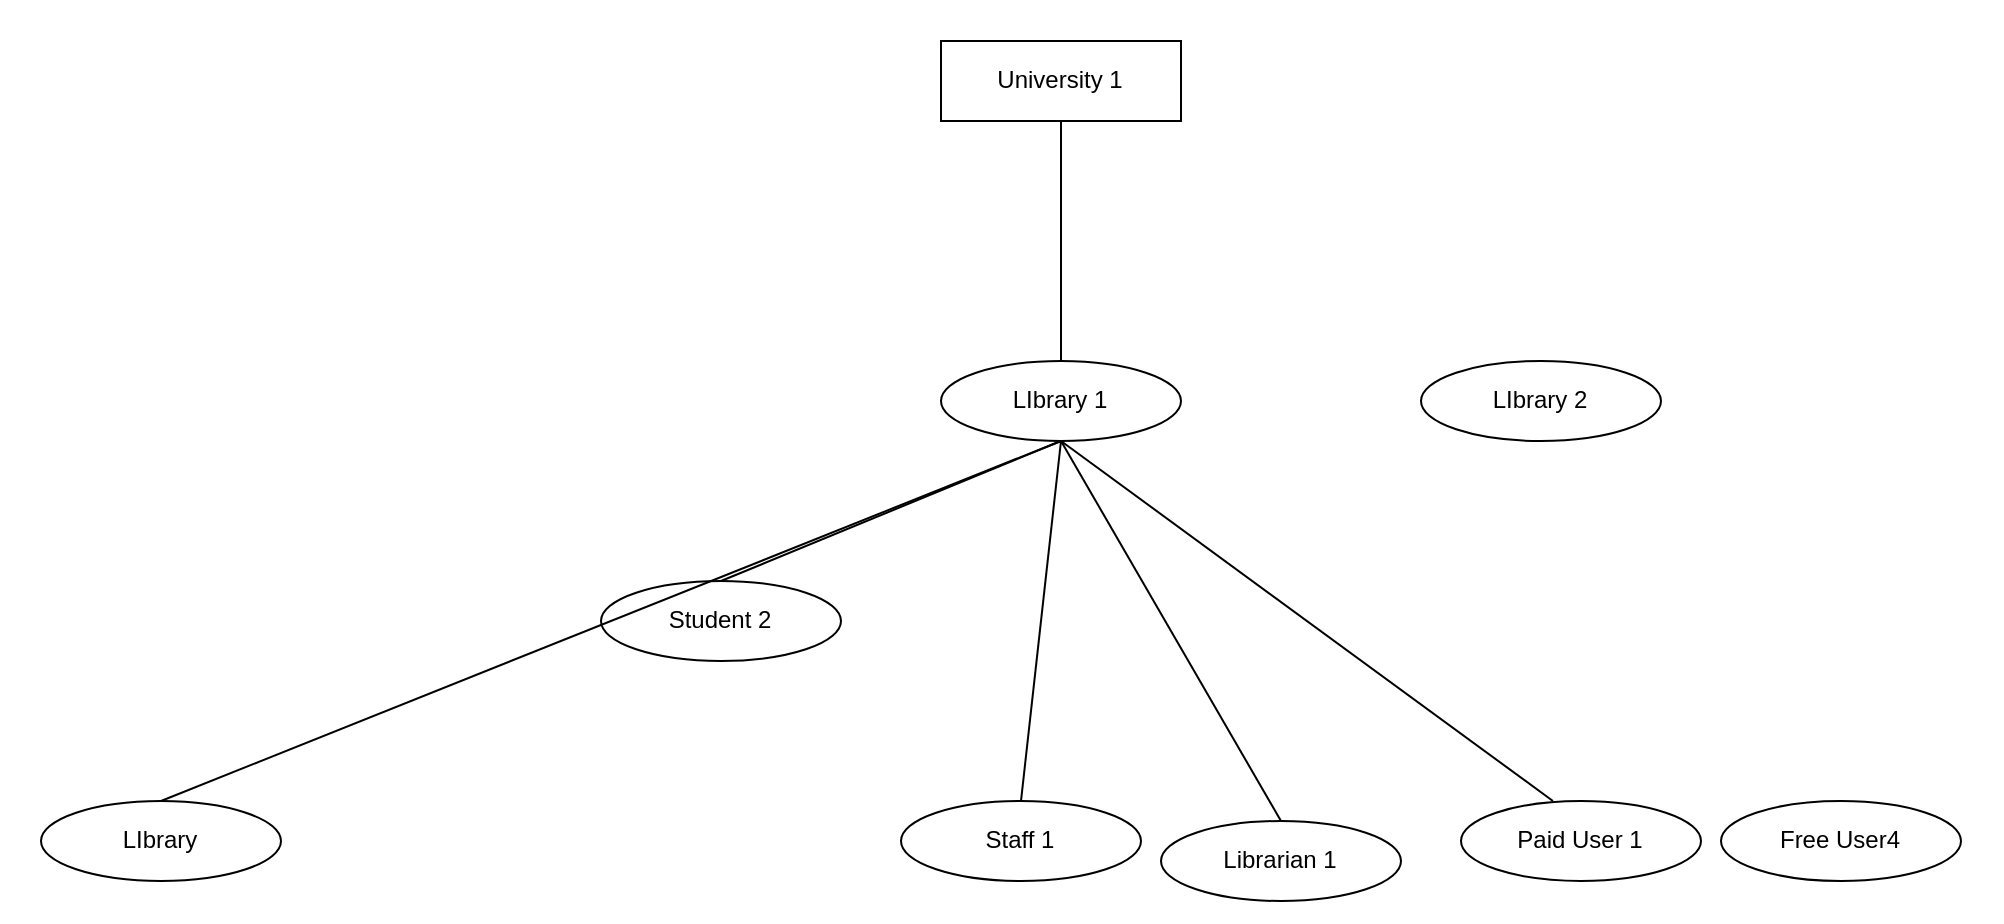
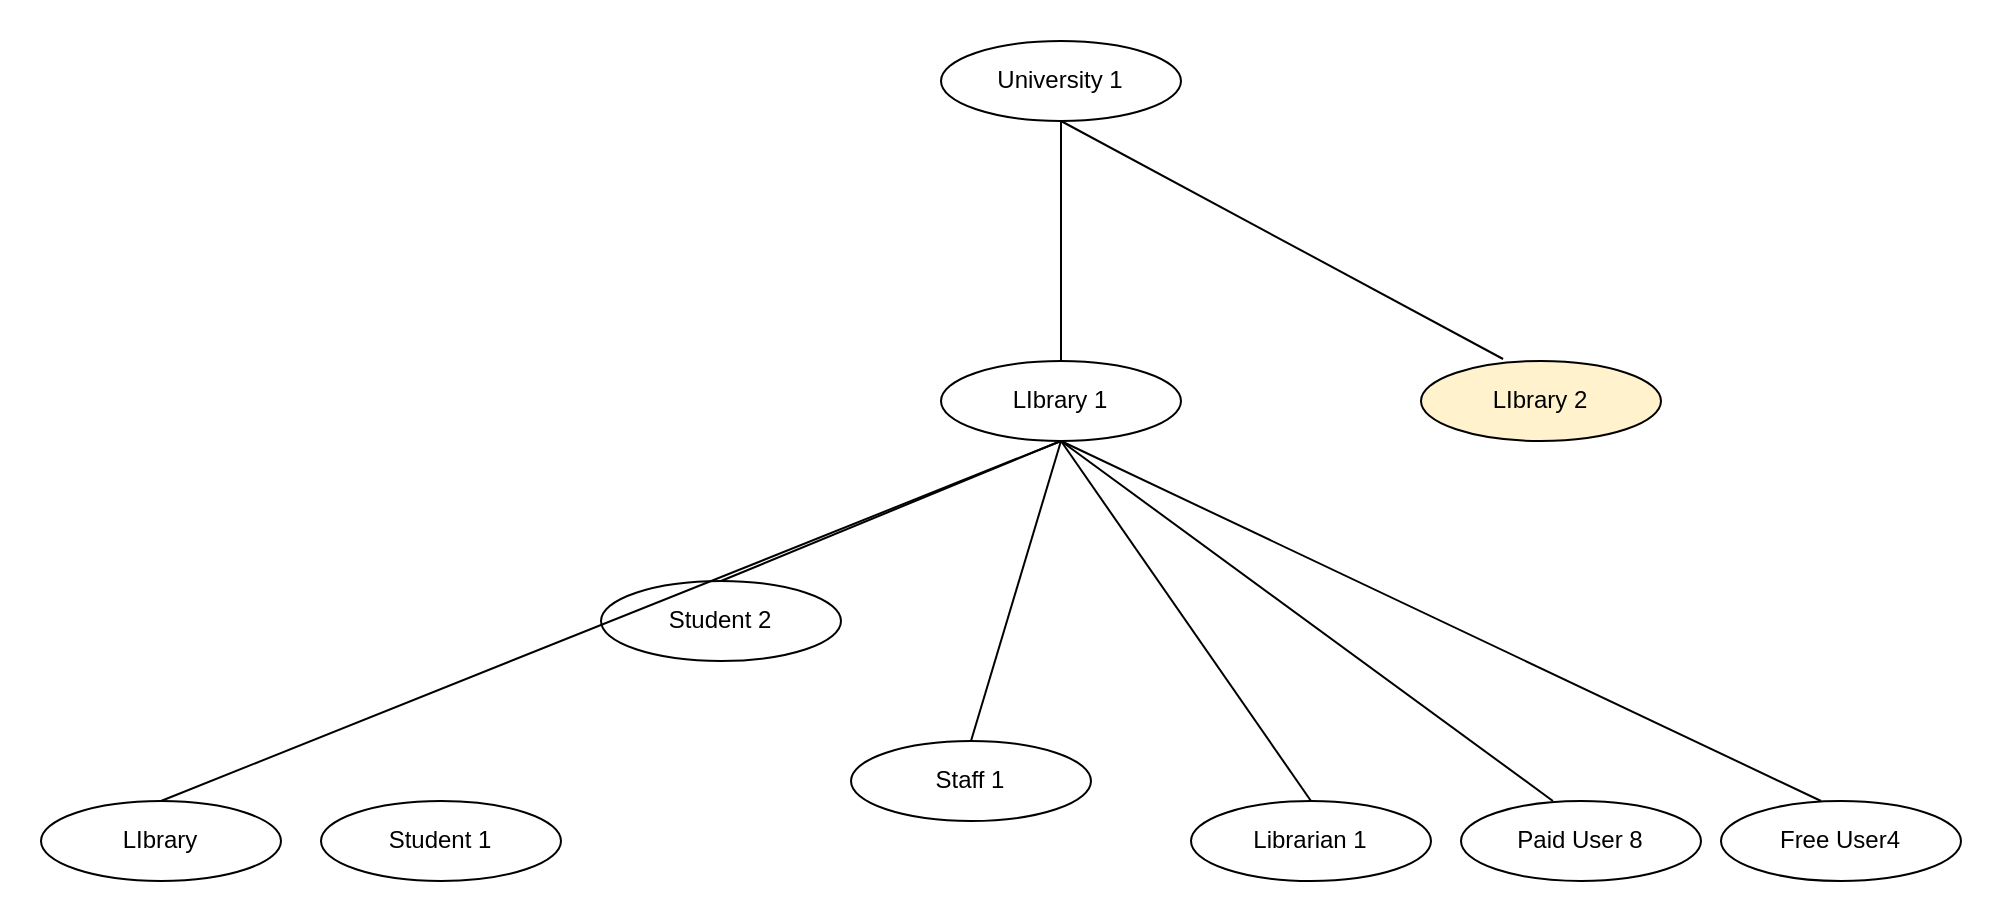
(1061, 81) -> (1061, 81)
none -> (1284, 241)
(1541, 401) -> (1541, 401)
none -> (1448, 624)
none -> (441, 841)
(1021, 841) -> (971, 781)
(1581, 841) -> (1581, 841)
(1281, 861) -> (1311, 841)
